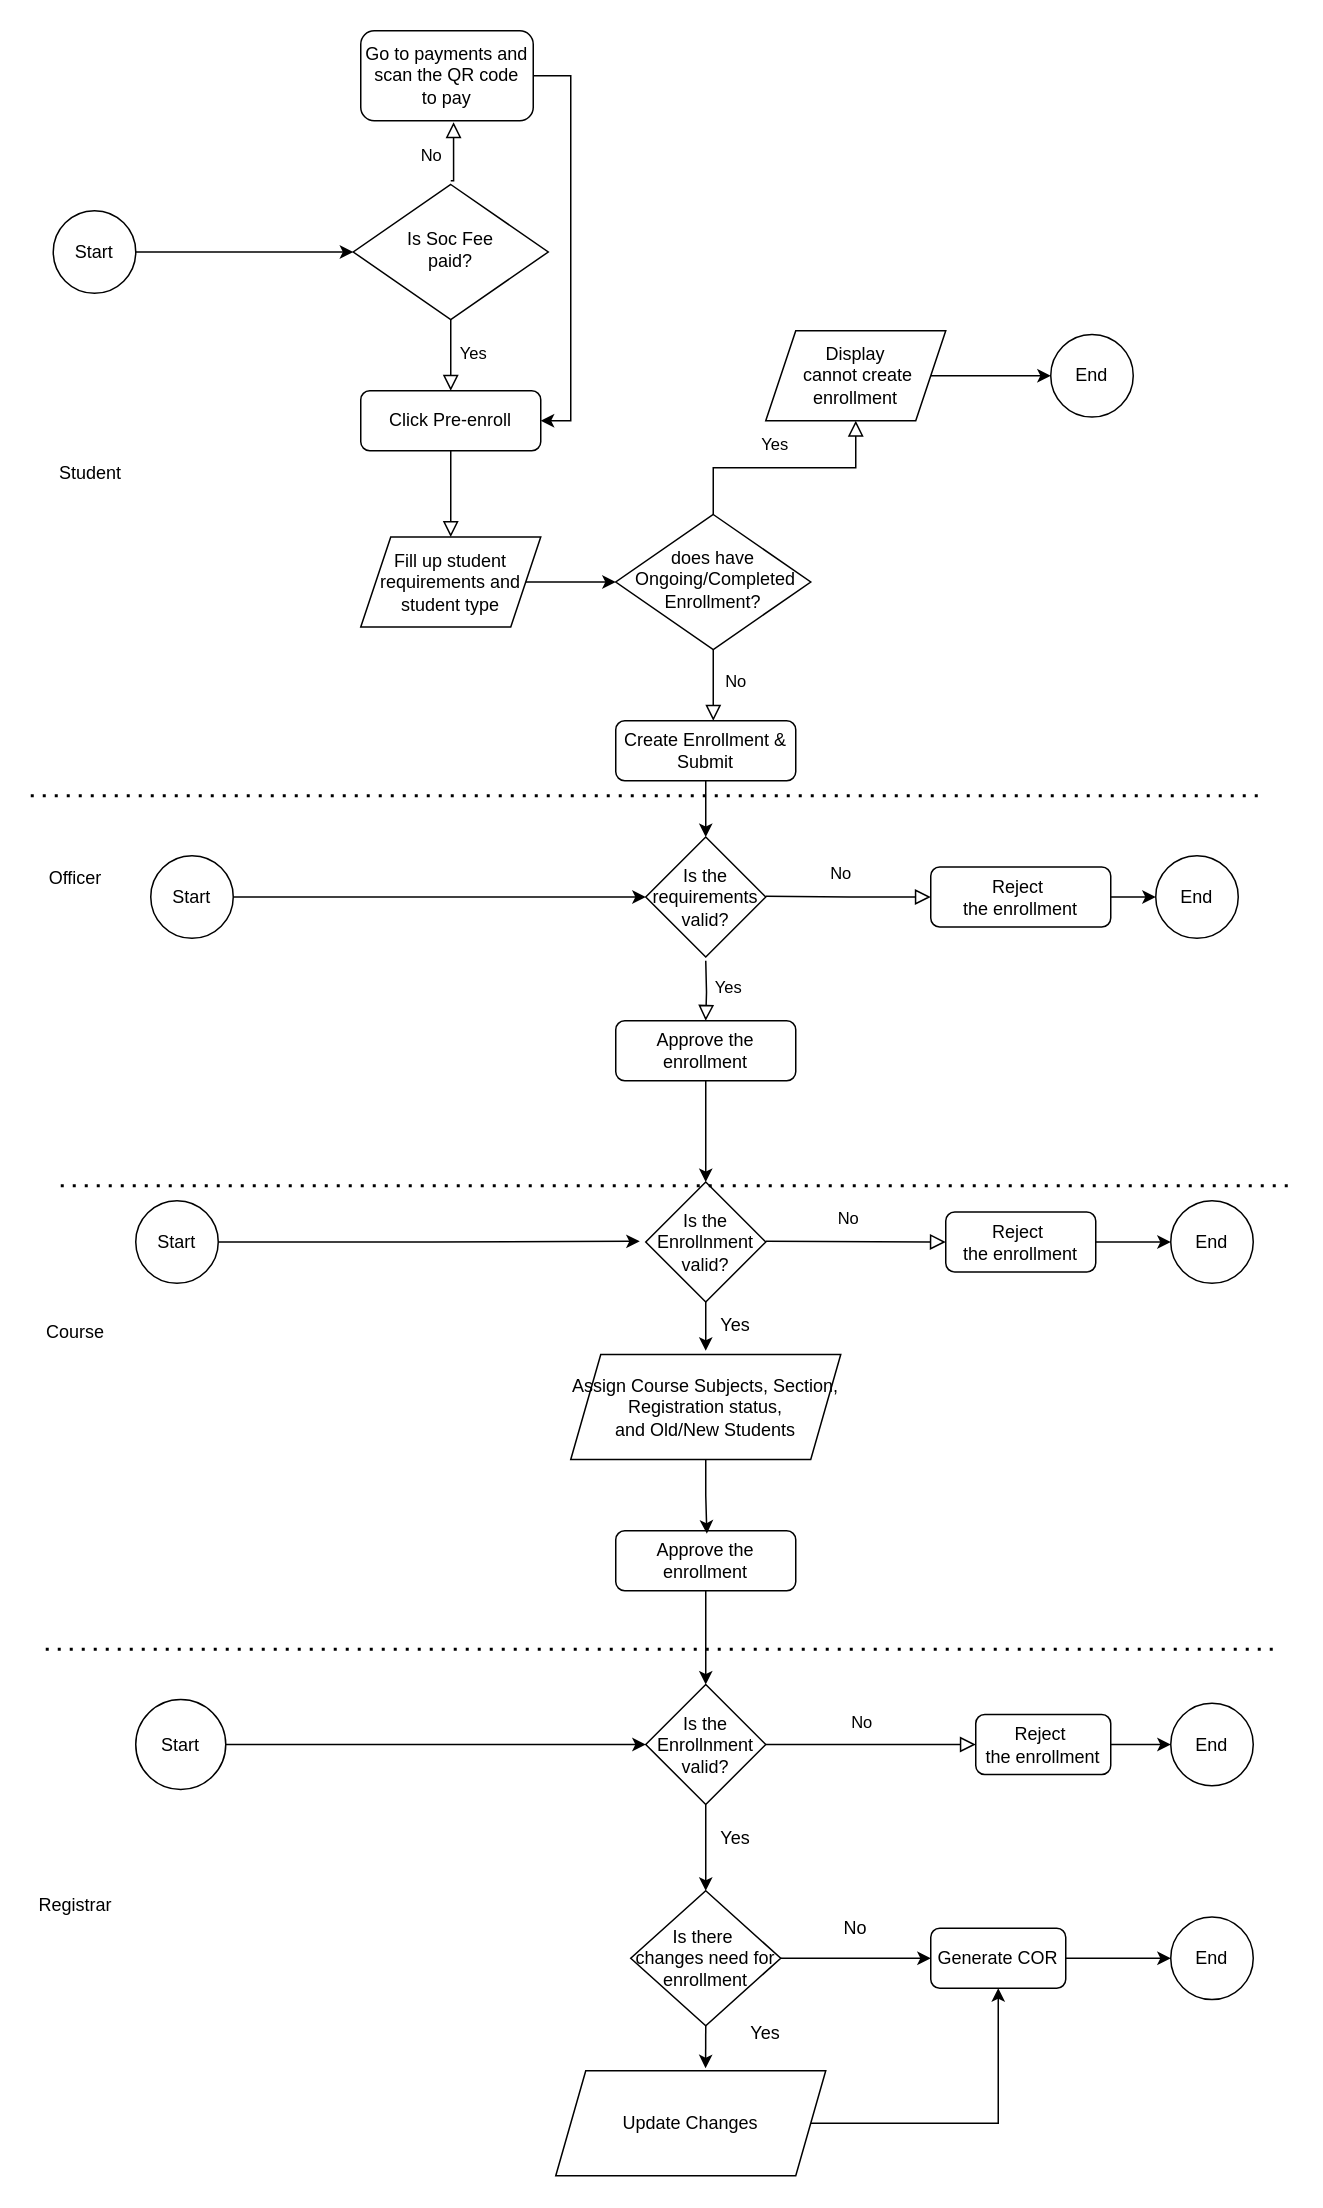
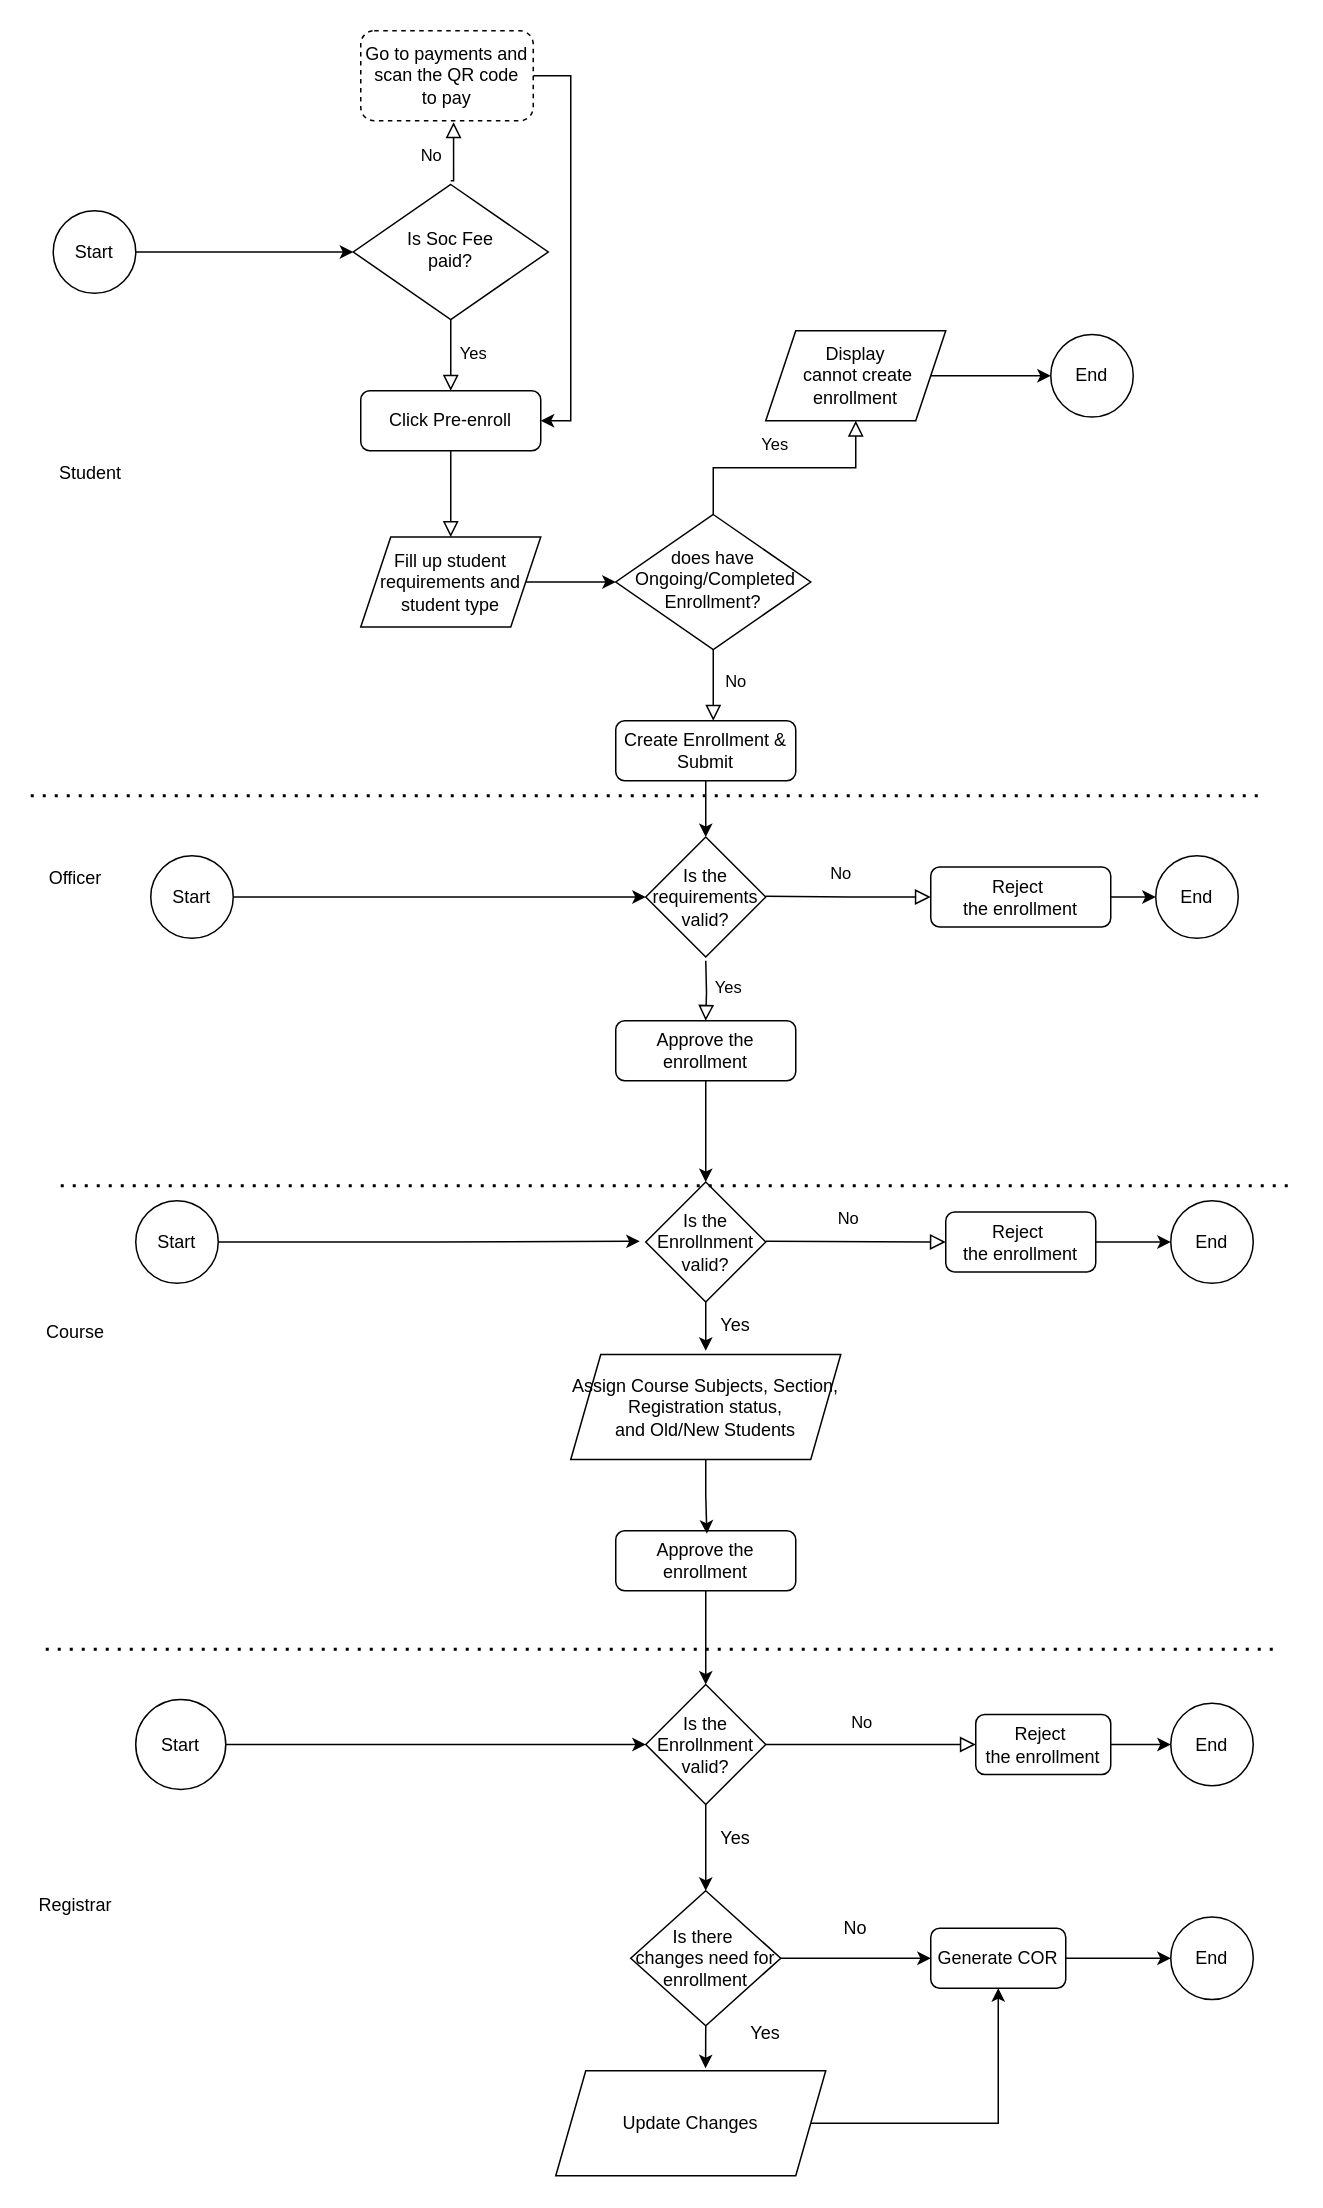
(447, 76) -> (447, 76)
